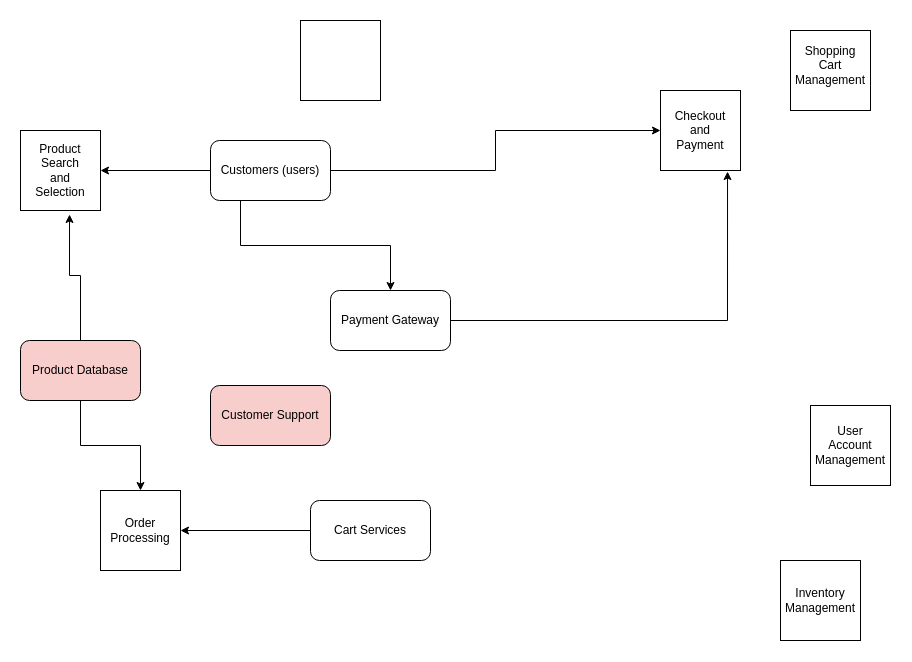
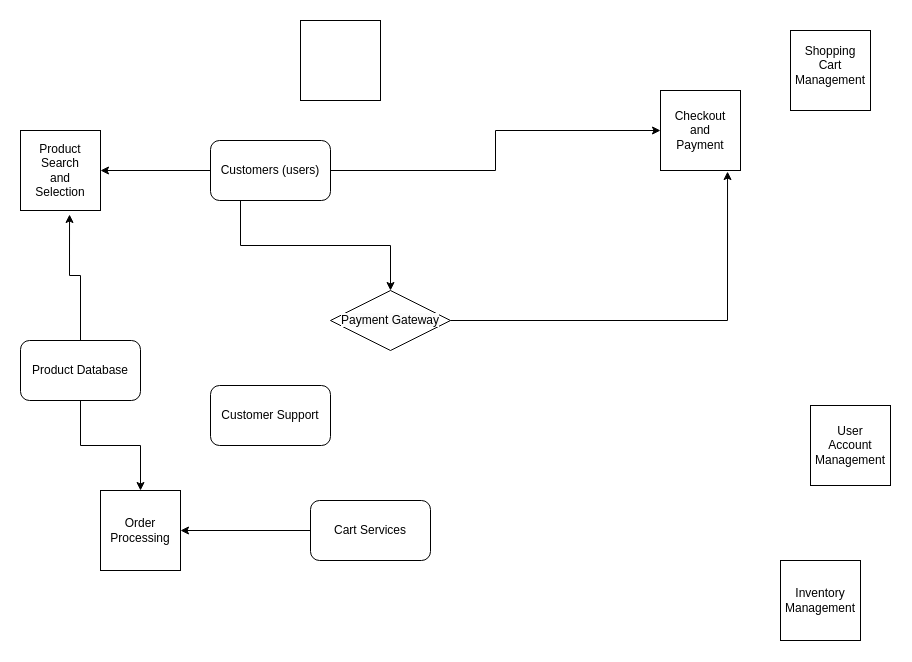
(391, 321) -> (391, 321)
(81, 371) -> (81, 371)
(271, 416) -> (271, 416)
